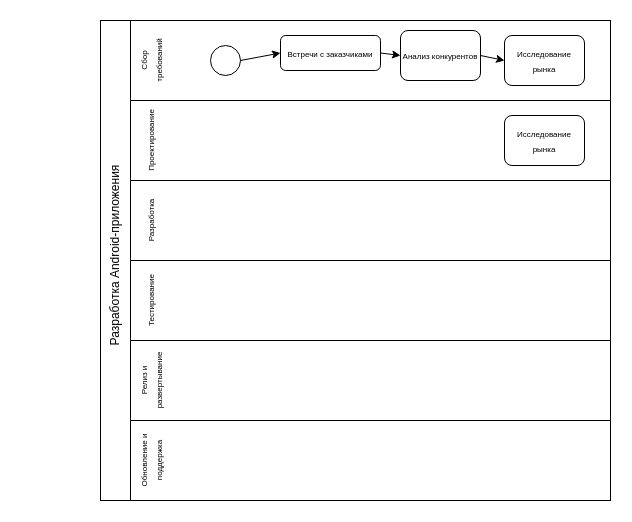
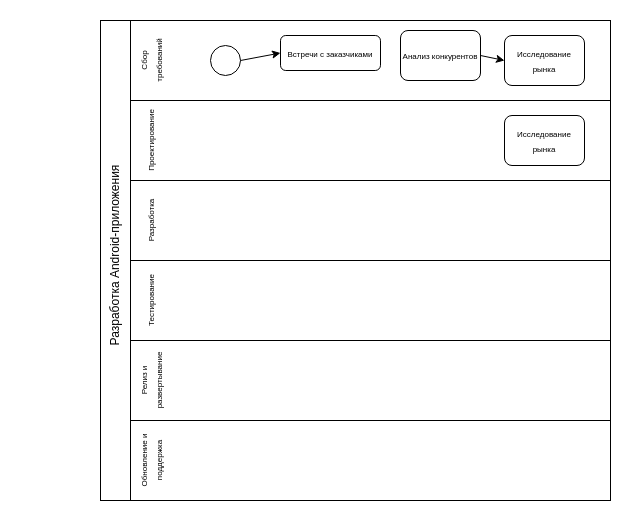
(387, 54) -> none
